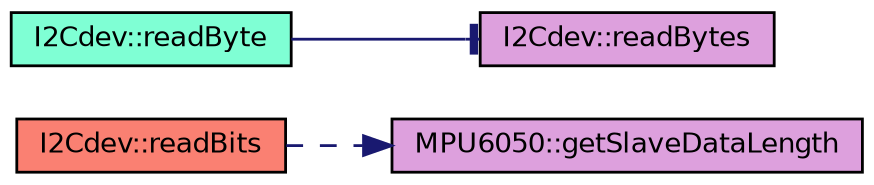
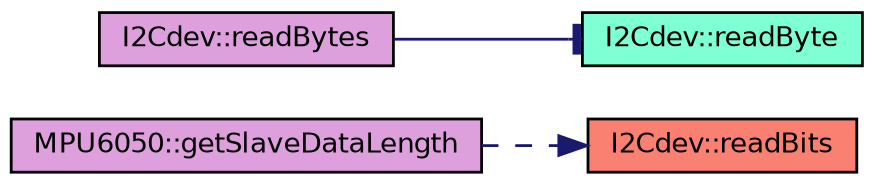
(378, 39) -> (481, 39)
(325, 146) -> (520, 146)
